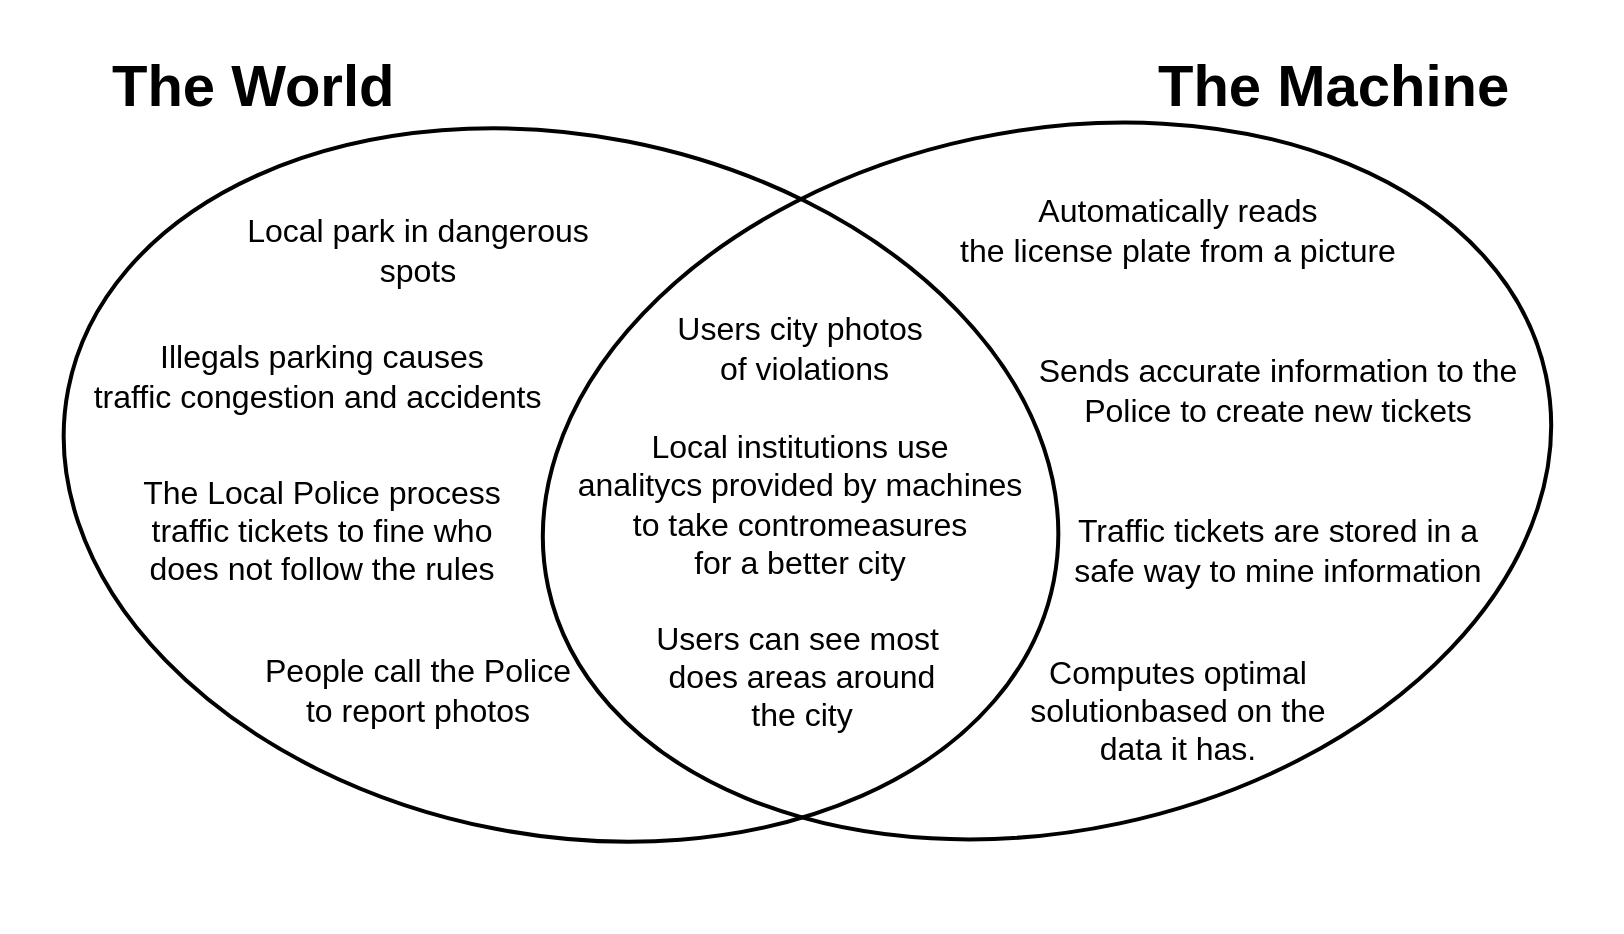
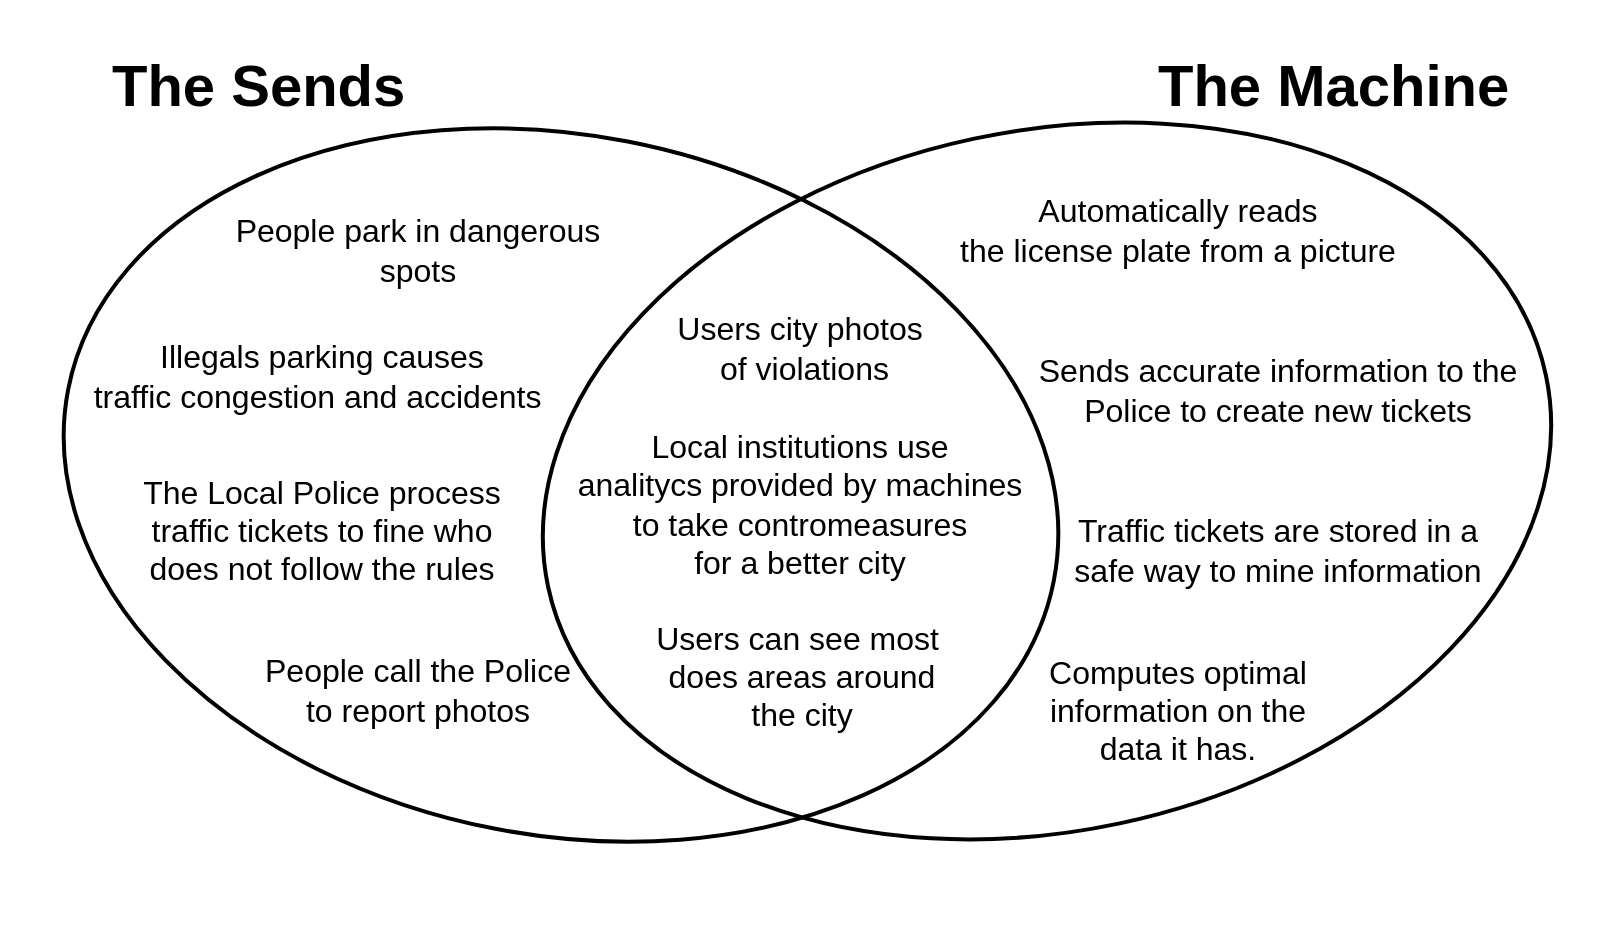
(167, 35) -> (170, 35)
(419, 251) -> (419, 251)
(1179, 711) -> (1179, 711)
